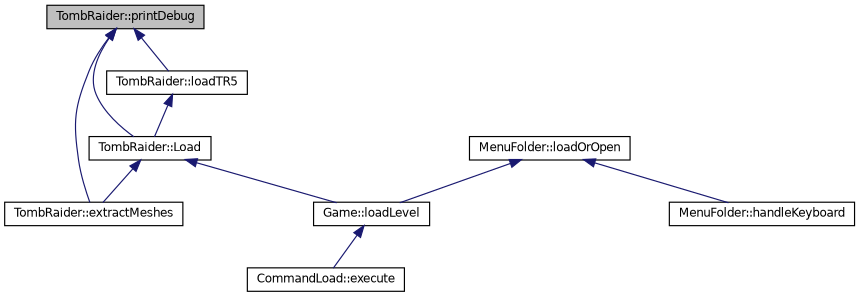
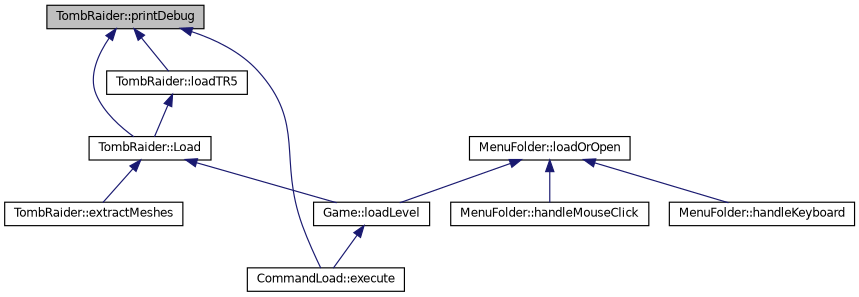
(76, 117) -> (287, 129)
none -> (550, 214)
